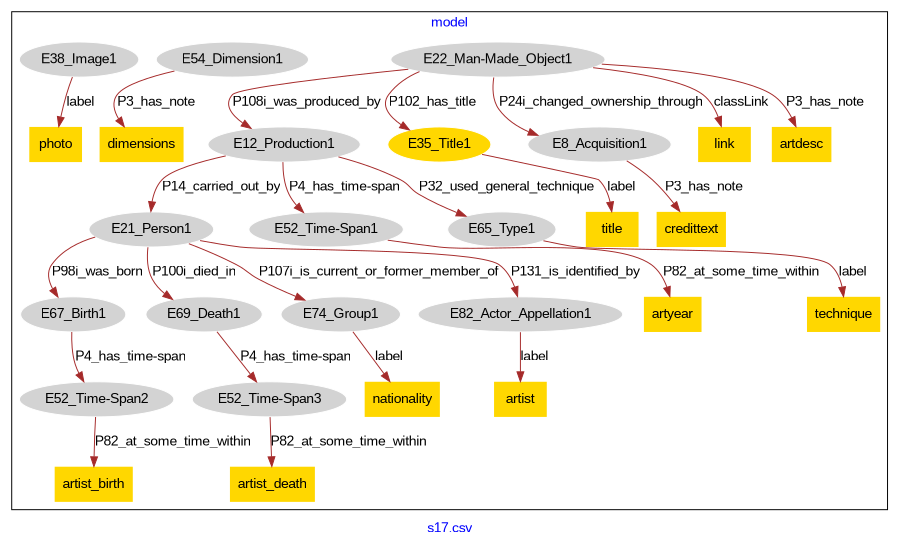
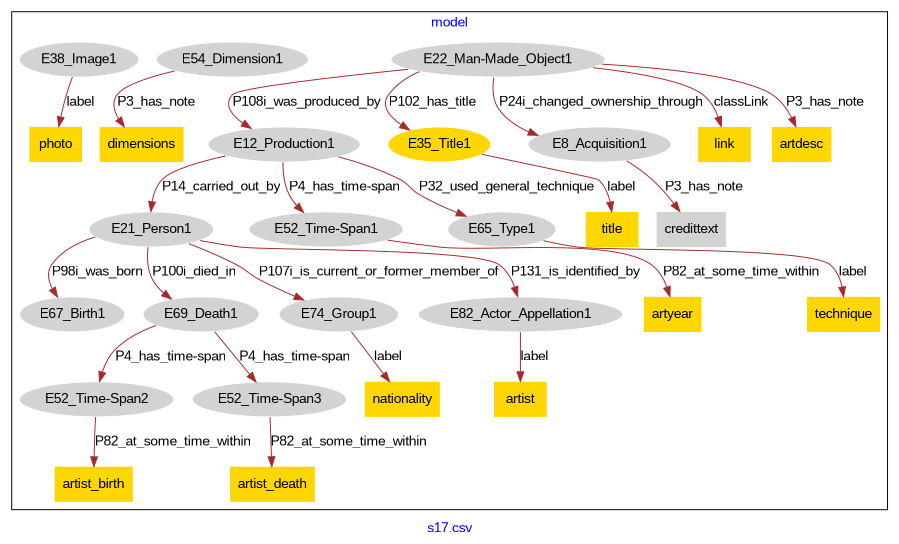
(691, 229) -> (691, 229)
(73, 353) -> (123, 343)
